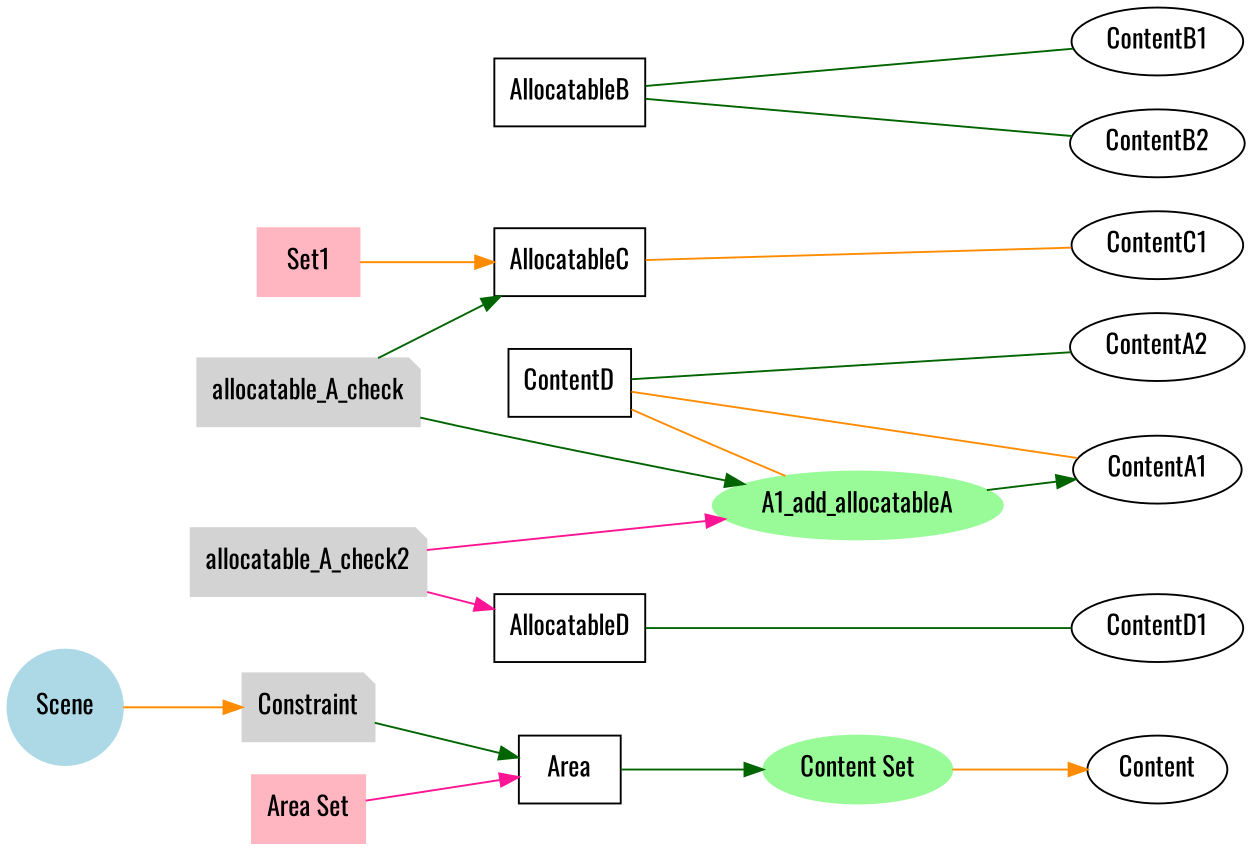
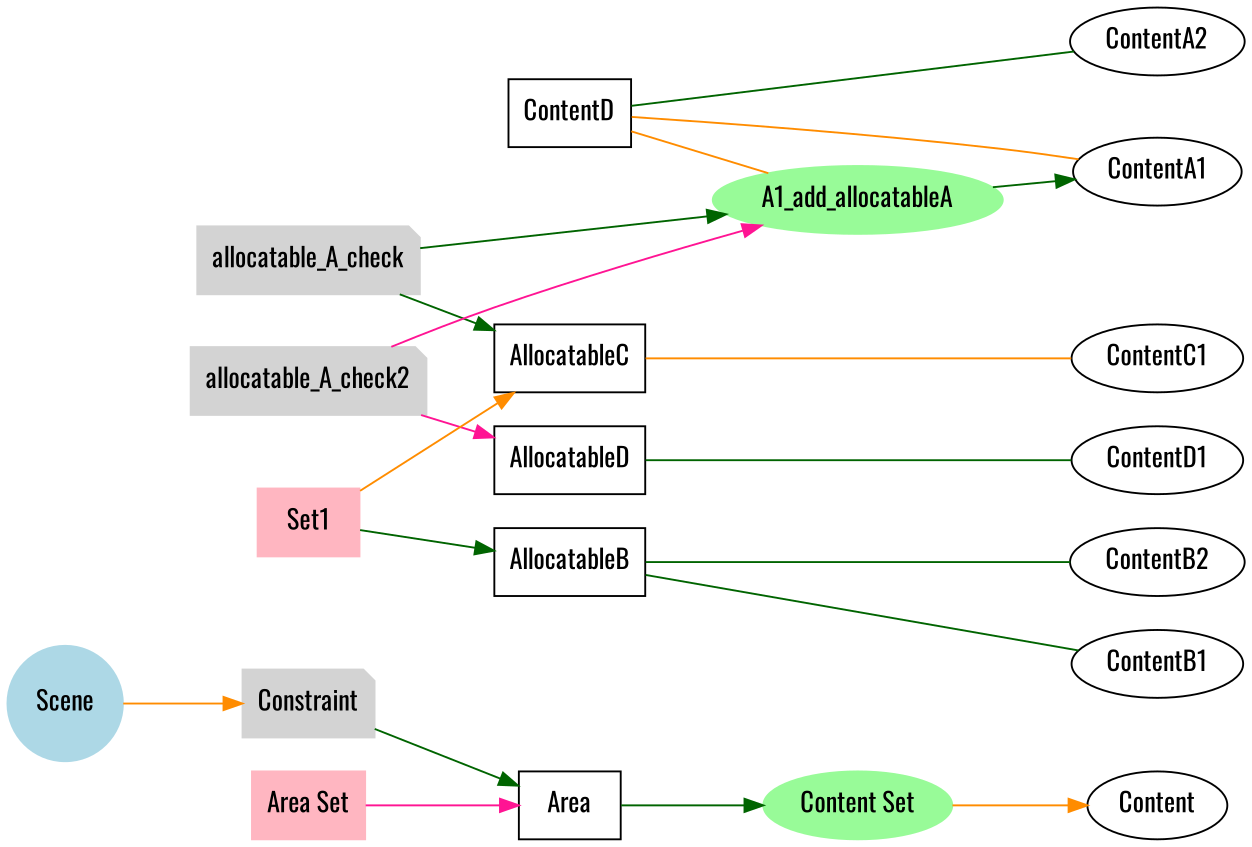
none -> (418, 539)
